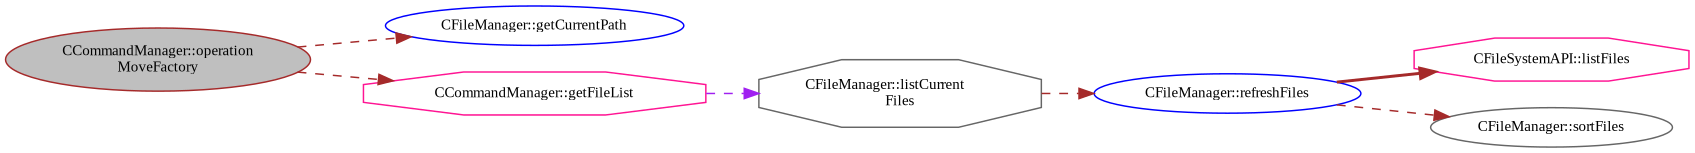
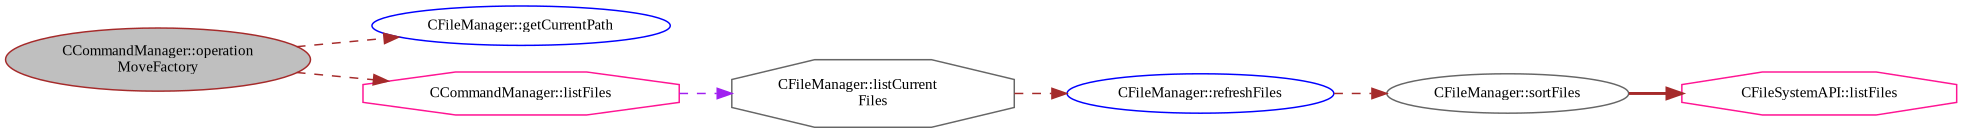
(1378, 78) -> (1648, 93)
(535, 93) -> (521, 93)
